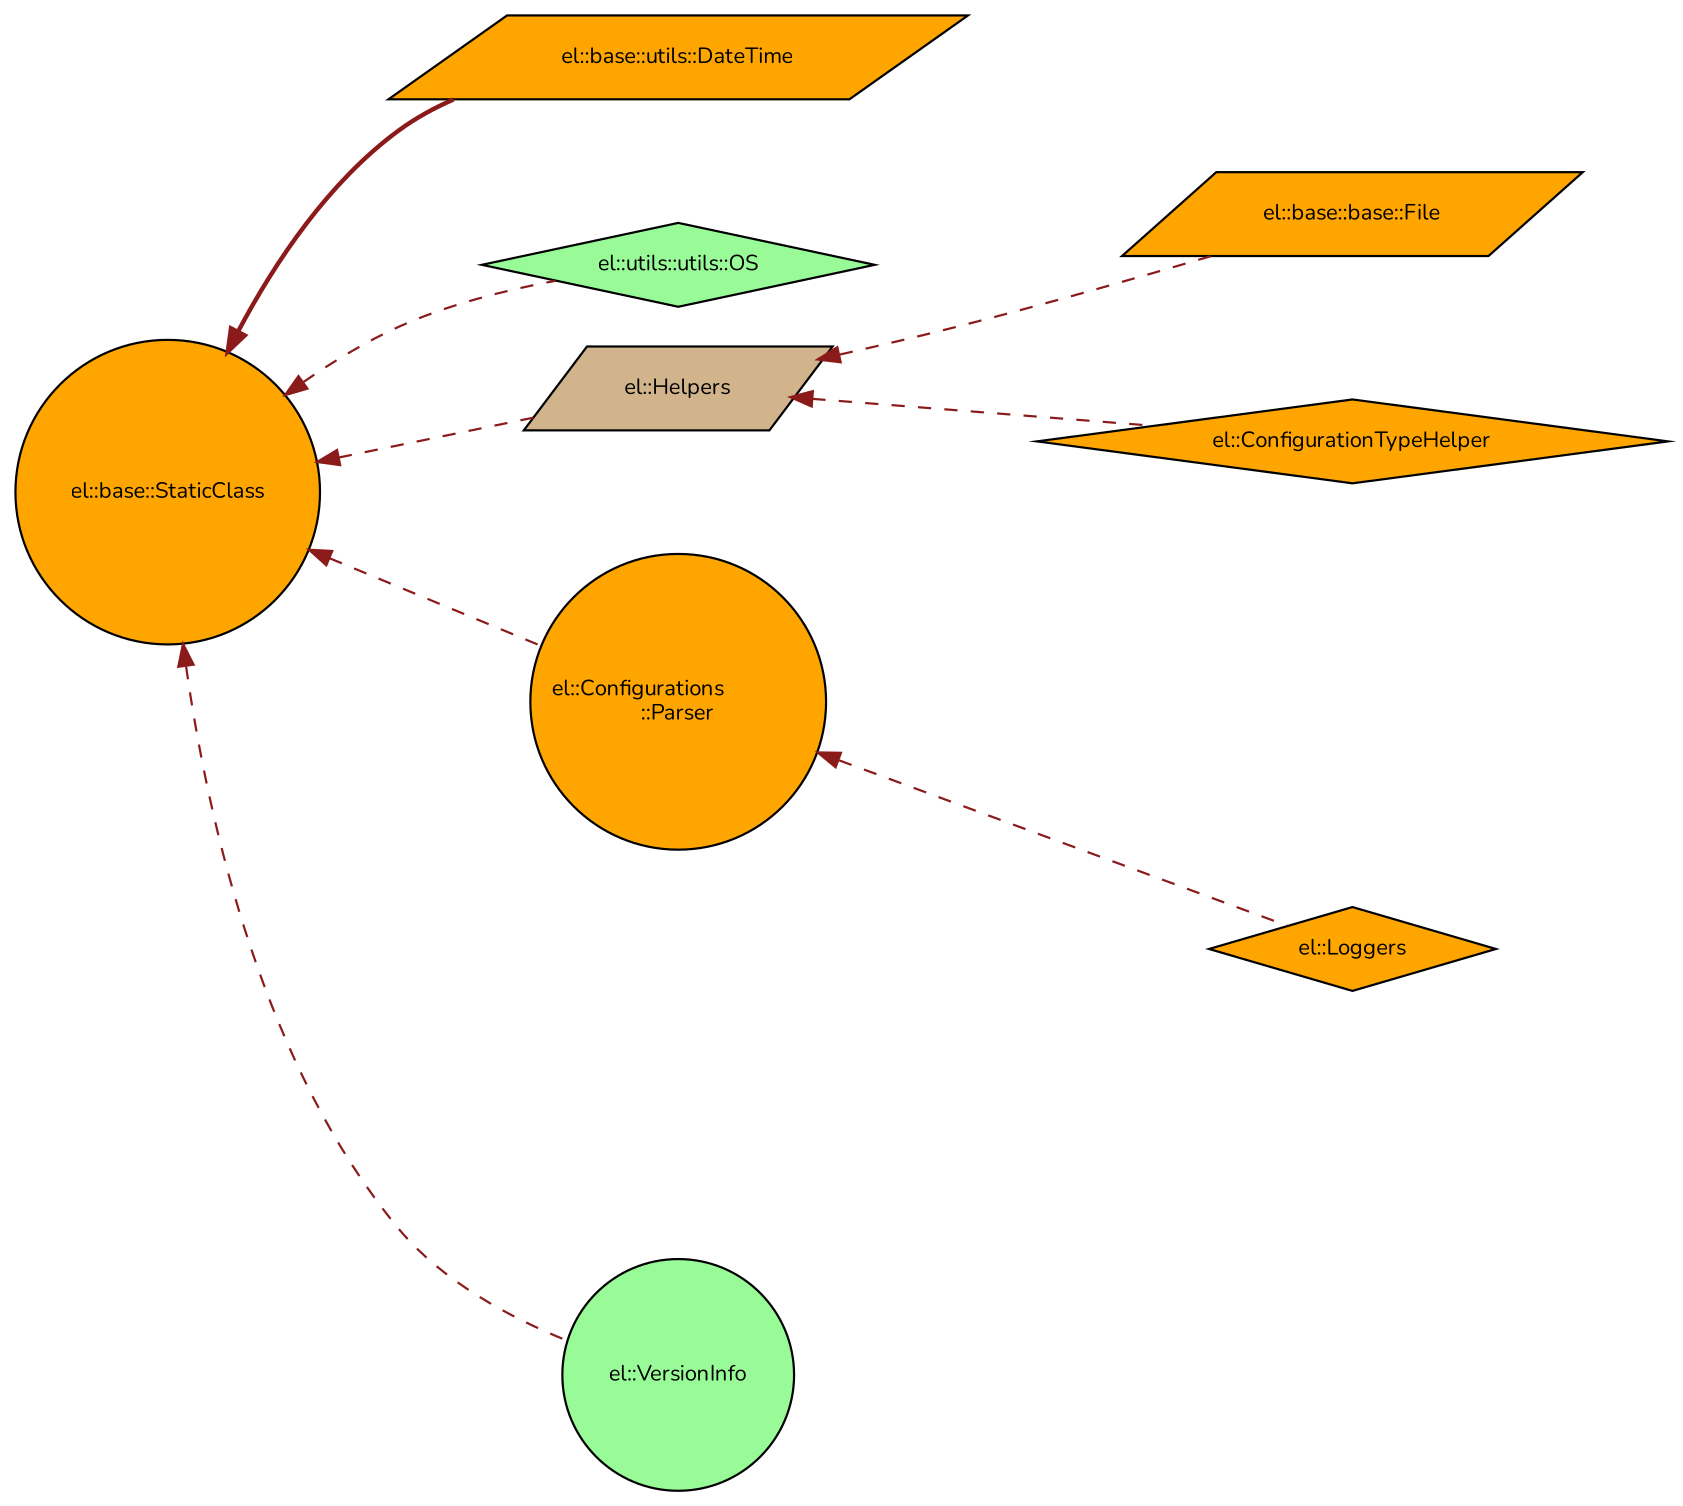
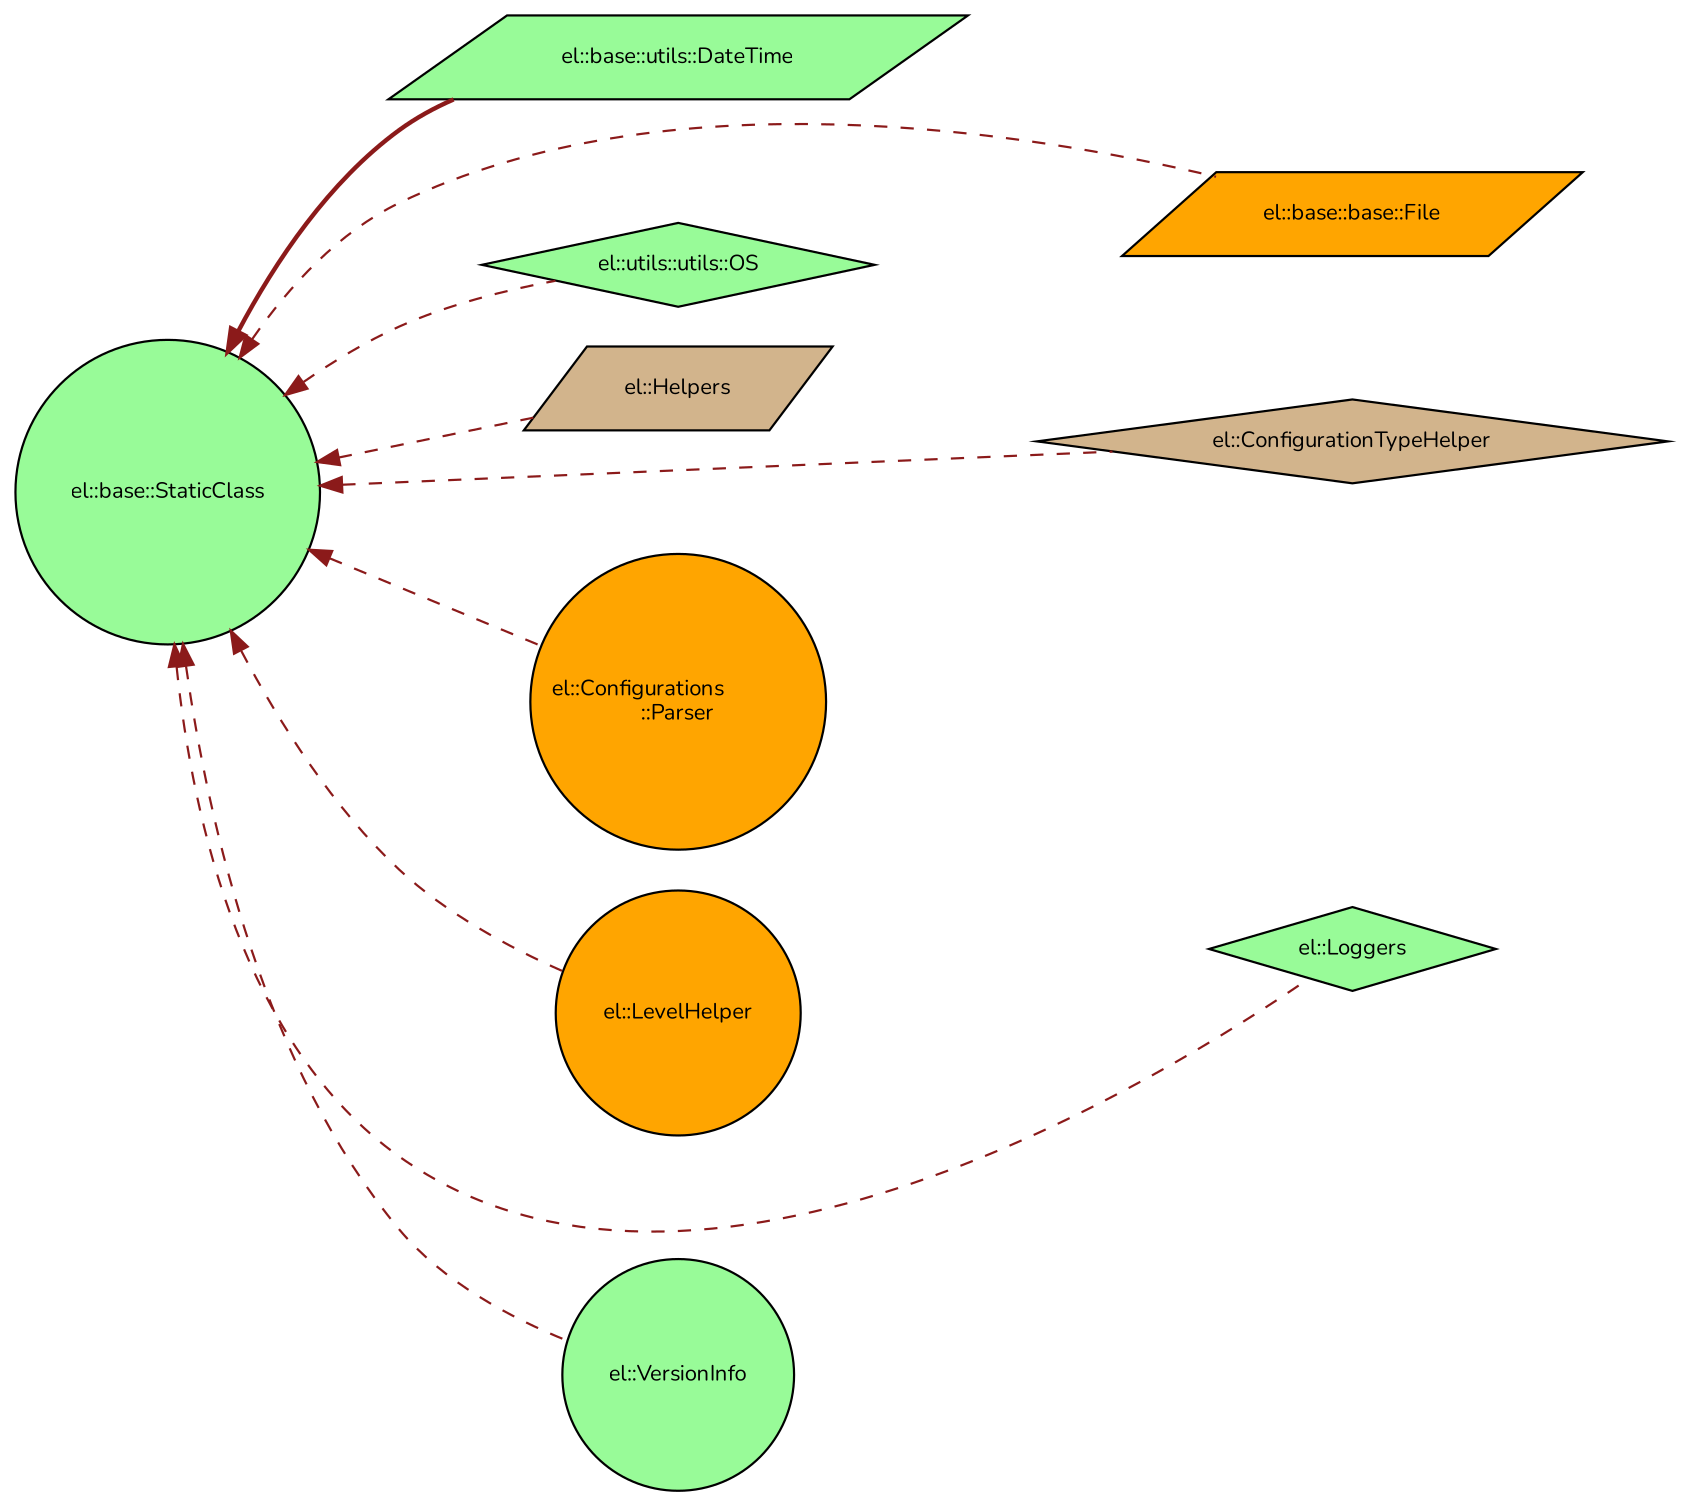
(678, 57) -> (678, 57)
(1026, 309) -> (703, 128)
(983, 412) -> (727, 468)
(1352, 441) -> (1352, 441)
(168, 492) -> (168, 492)
(1063, 843) -> (599, 1225)
(1352, 949) -> (1352, 949)
none -> (678, 1013)
